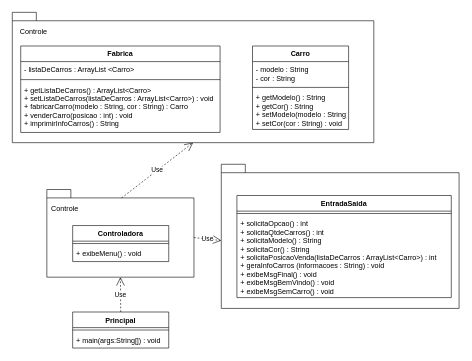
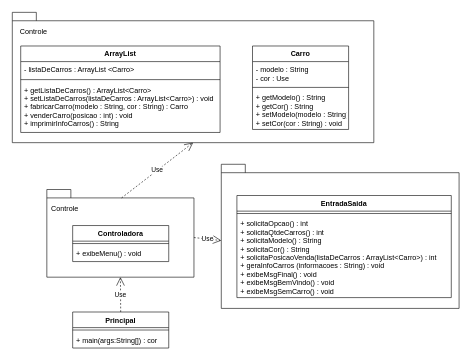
(120, 54) -> (120, 54)
(284, 70) -> (284, 70)
(125, 340) -> (124, 340)
